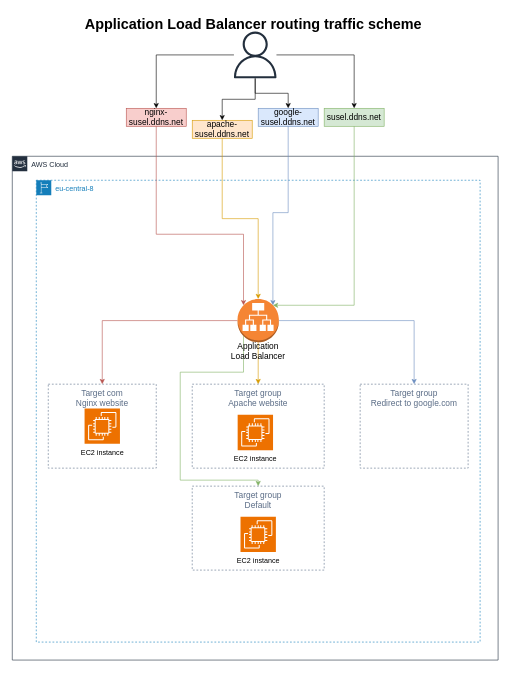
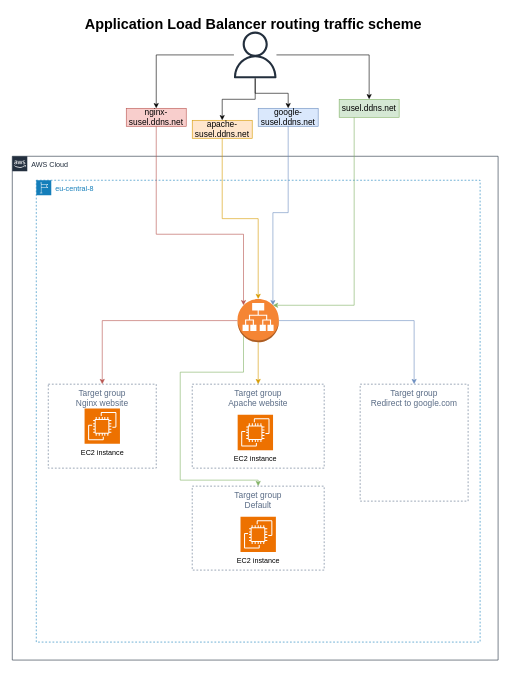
(354, 117) -> (369, 108)
(258, 351) -> none
(102, 397) -> (102, 397)
(414, 426) -> (414, 443)
